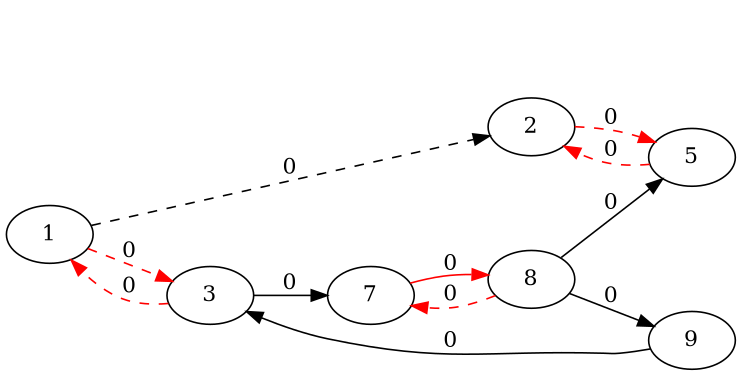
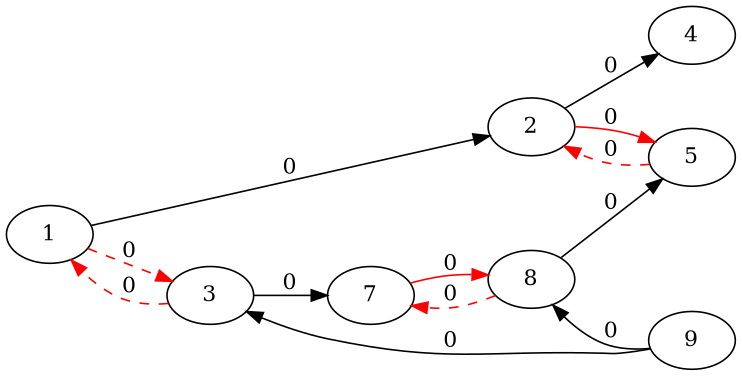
none -> (692, 35)
(607, 130) -> (607, 130)
(283, 182) -> (283, 182)
(604, 307) -> (603, 343)
